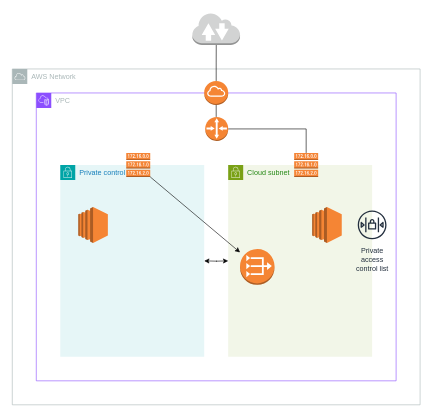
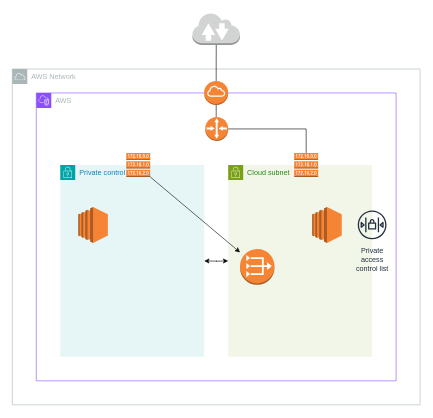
(62, 101) -> (62, 101)
